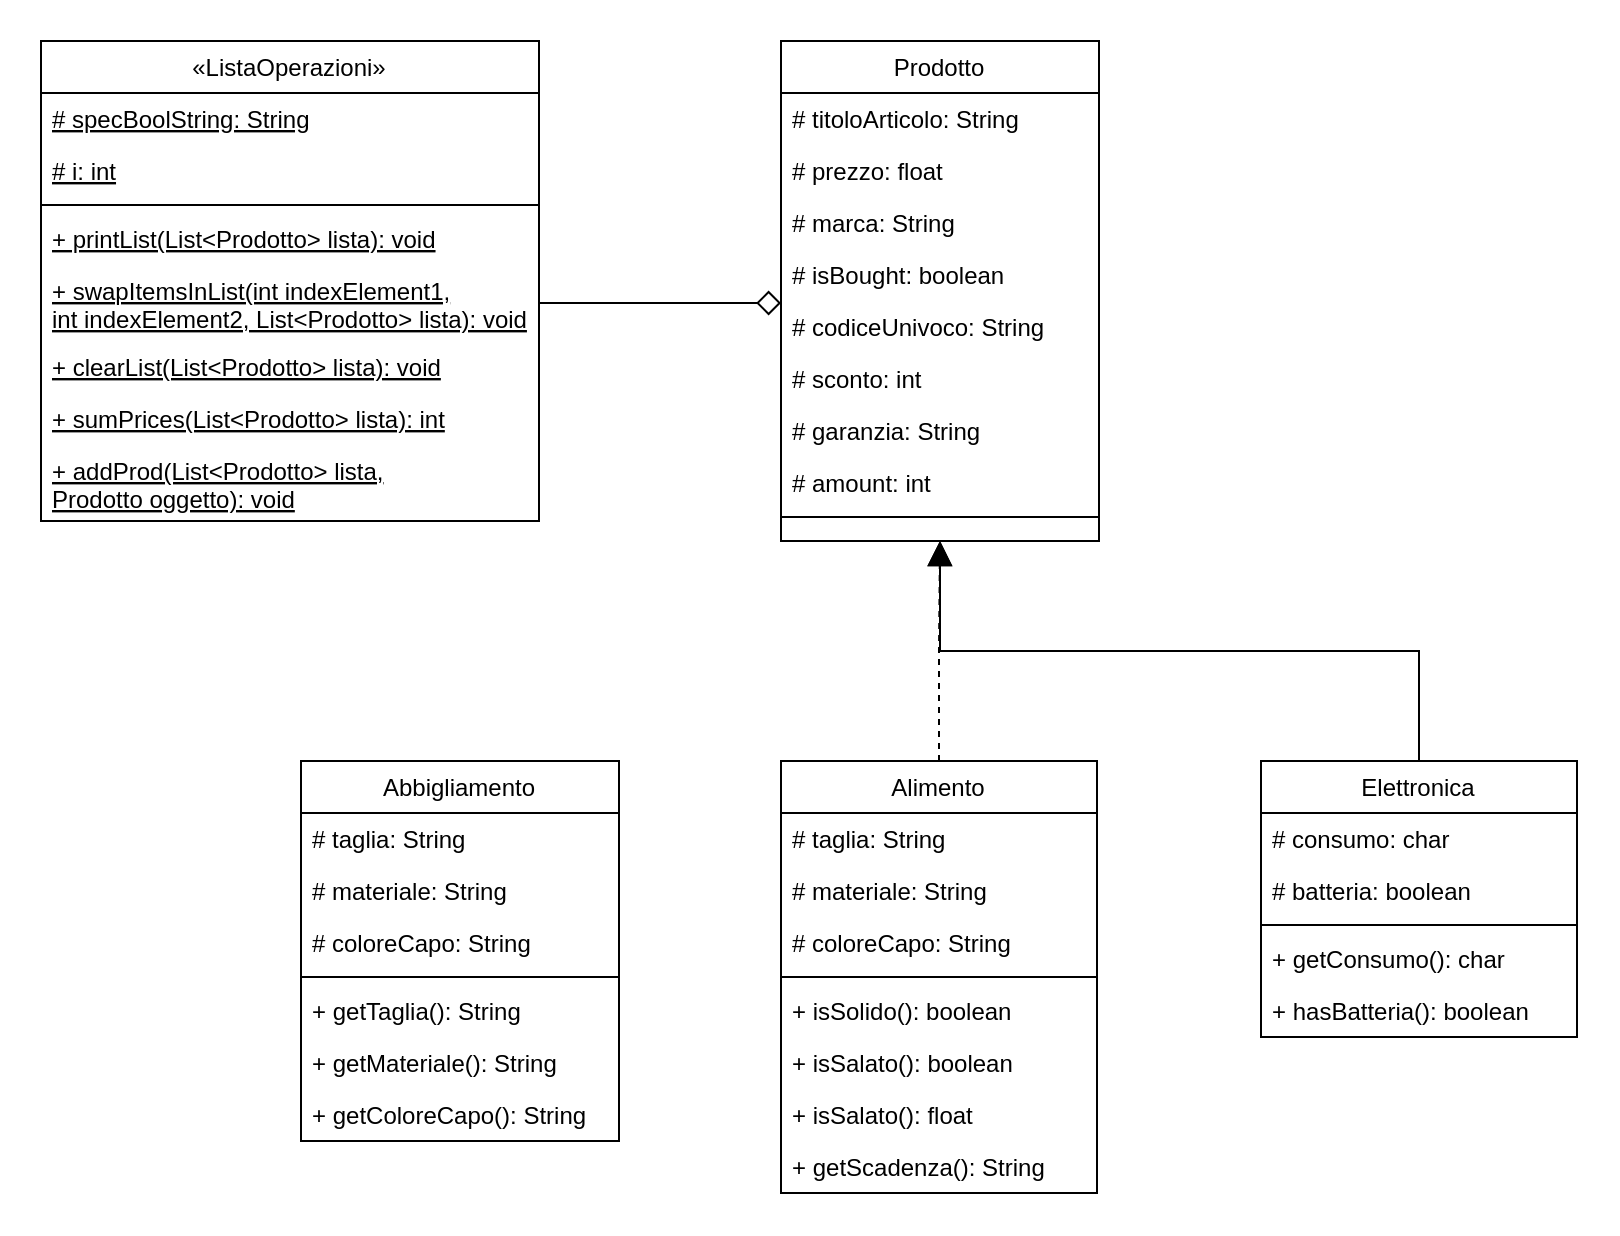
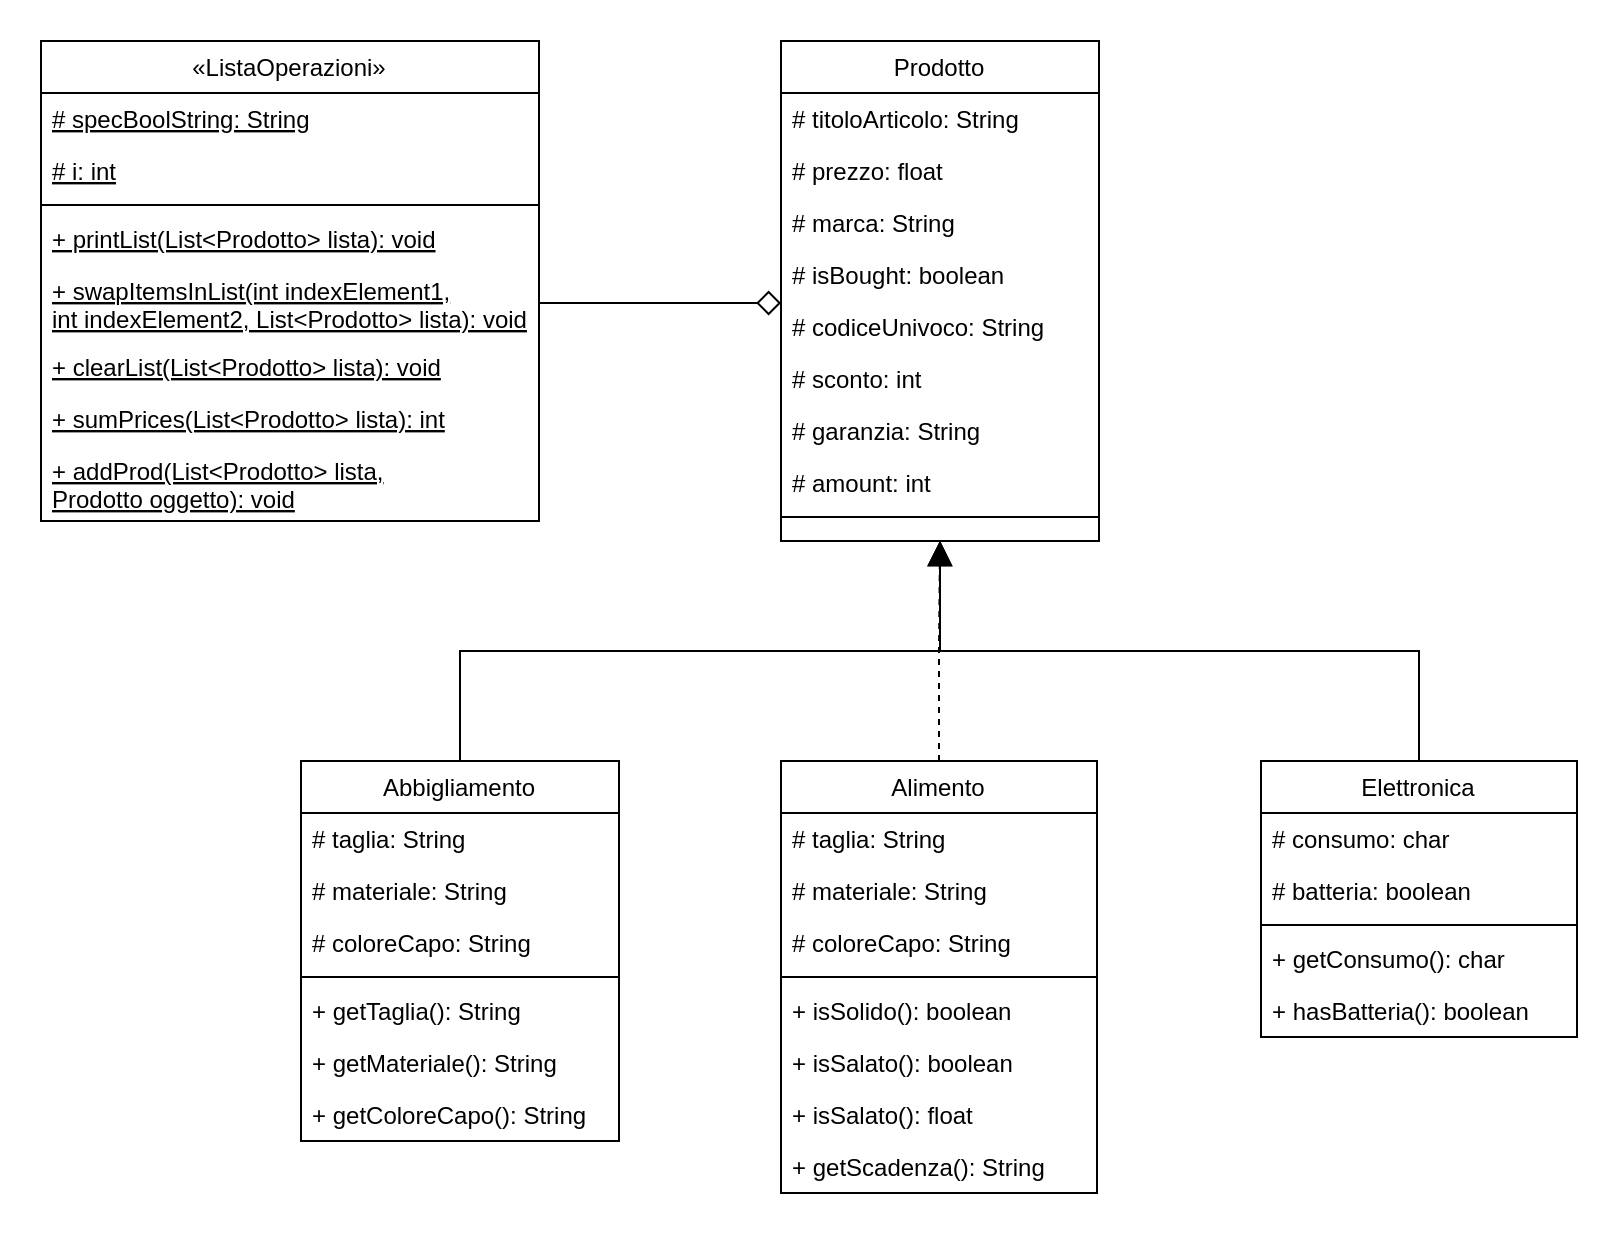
none -> (642, 651)
